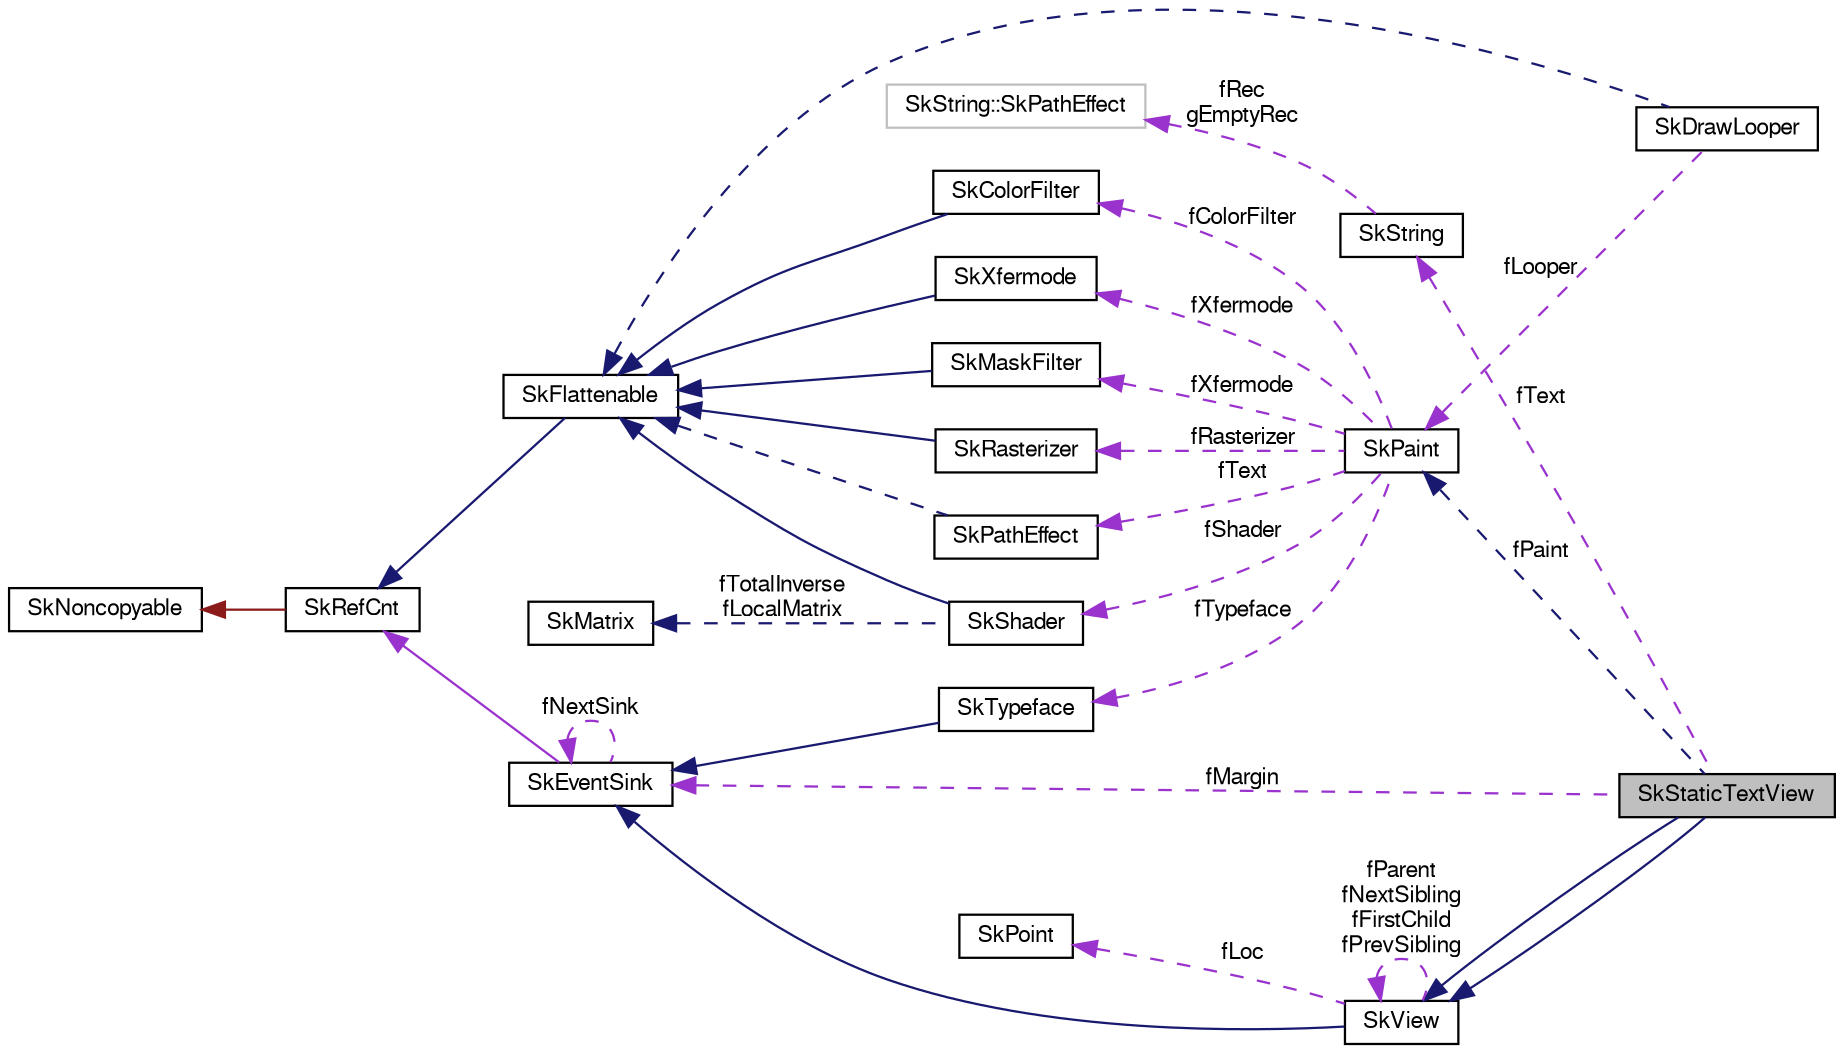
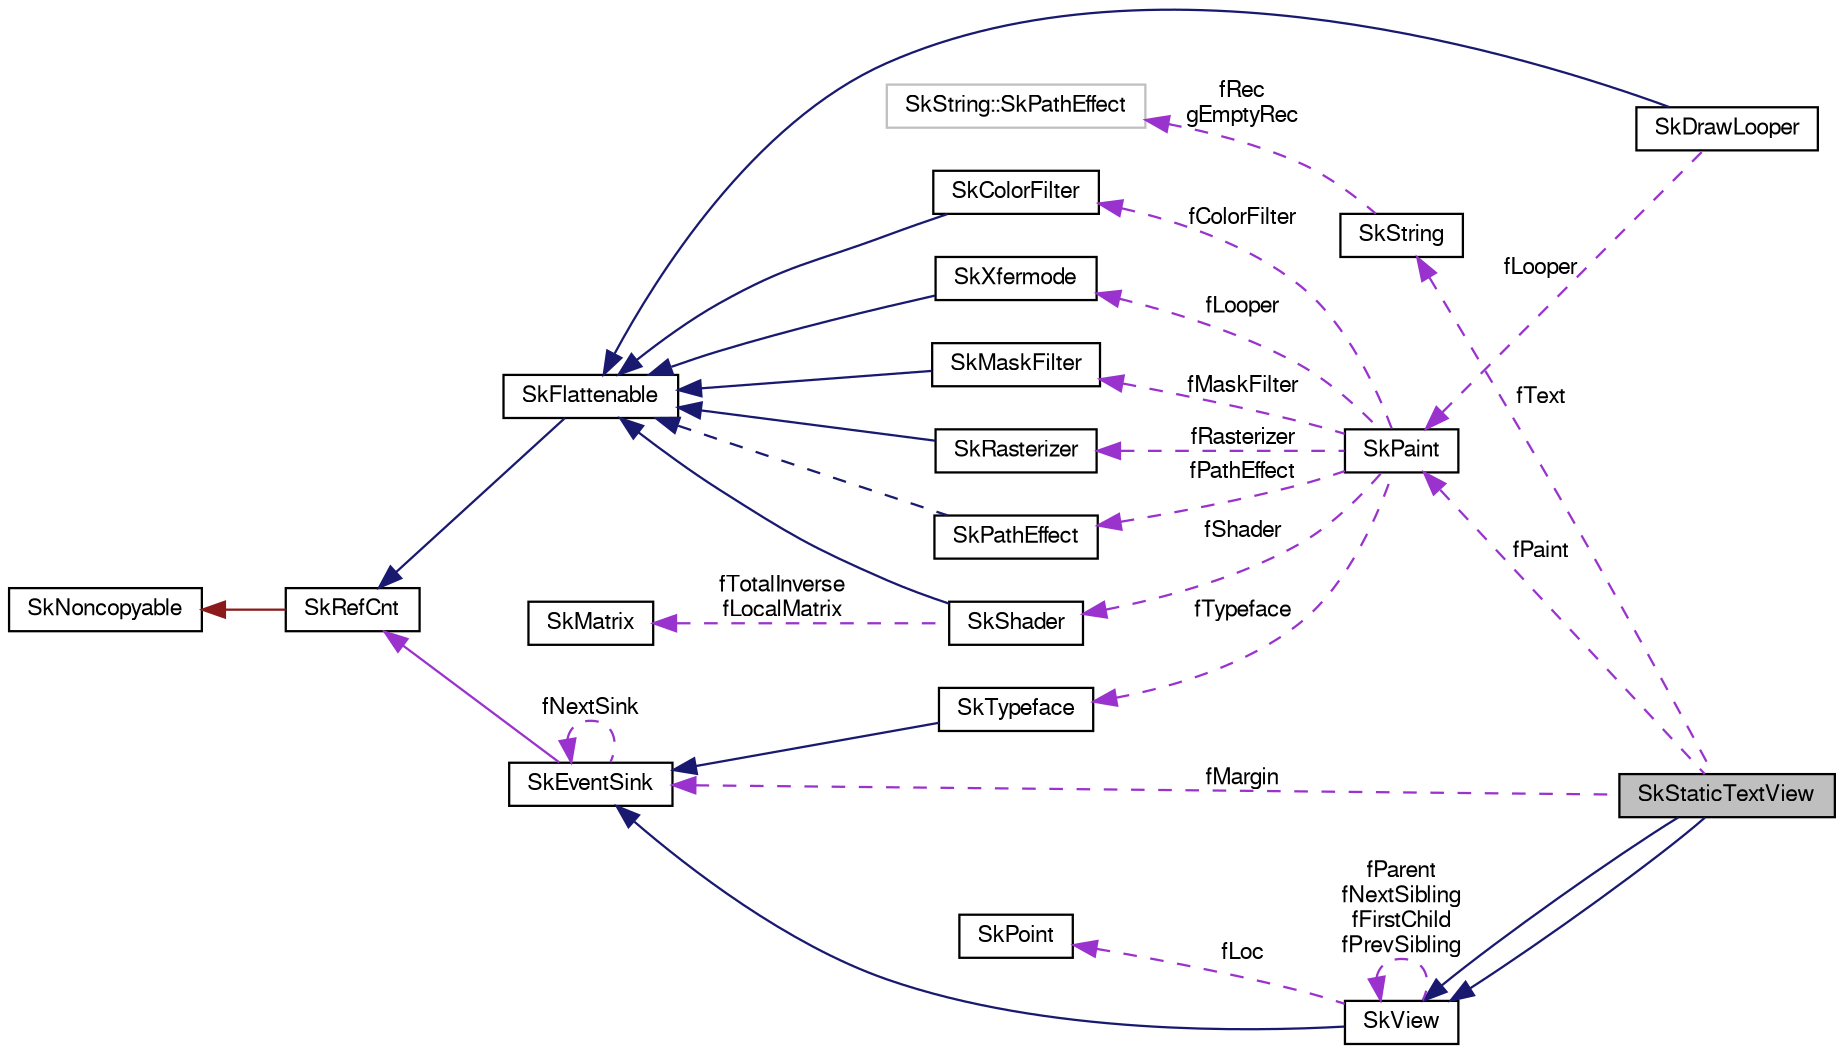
(1078, 16) -> (1078, 16)
(1243, 307) -> (1243, 307)
(1243, 386) -> (1243, 386)
(1243, 472) -> (1243, 472)
(813, 623) -> (813, 623)
(1573, 632) -> (1573, 632)
